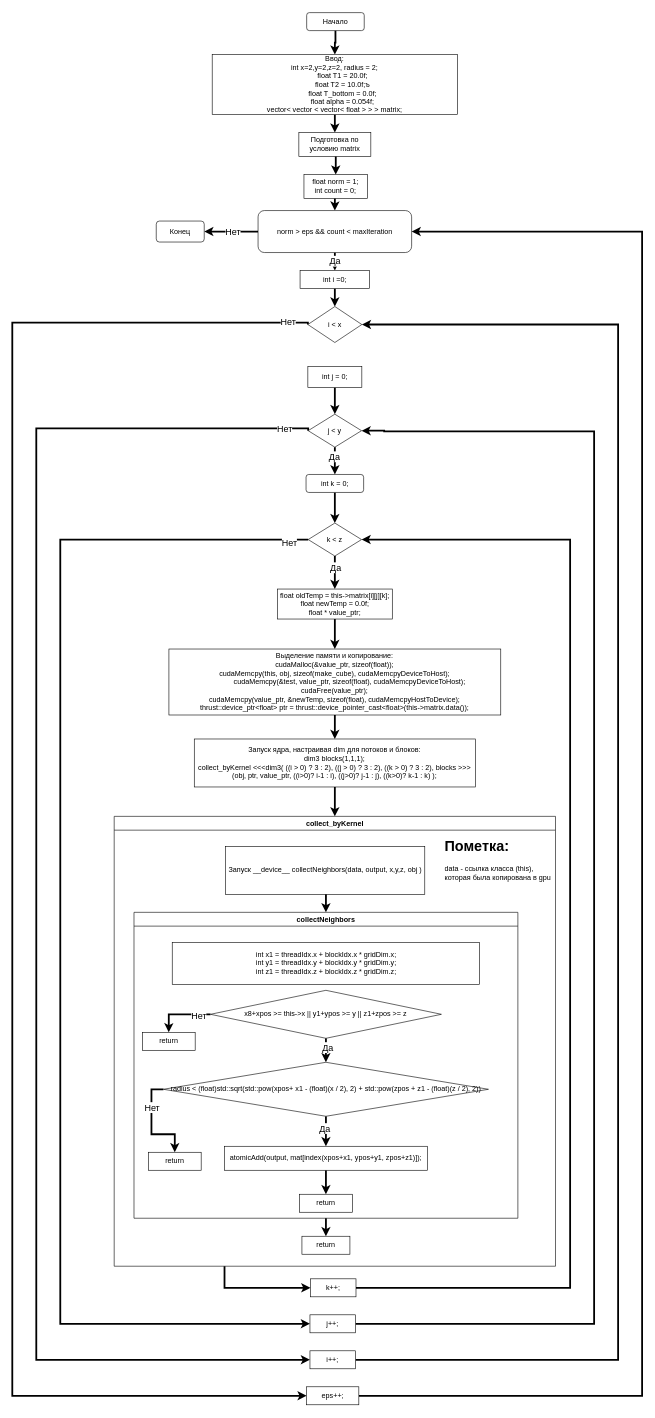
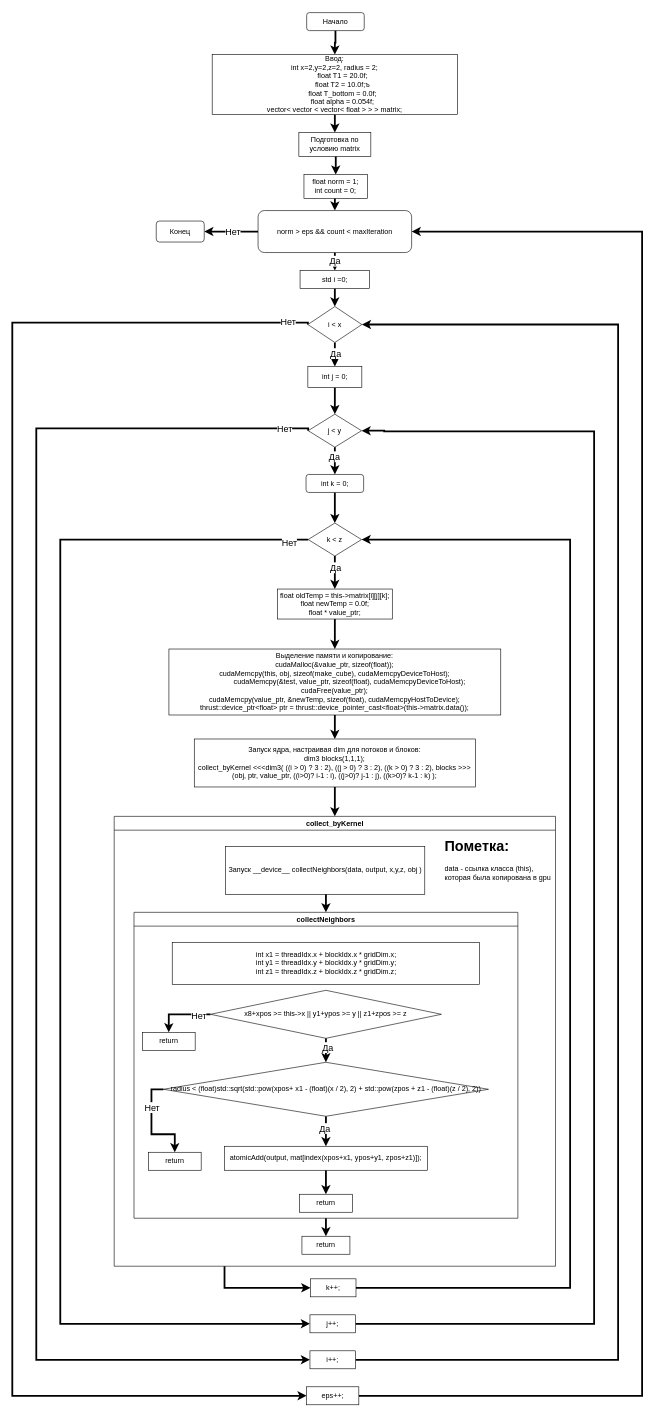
(335, 279) -> (335, 279)
none -> (335, 351)
